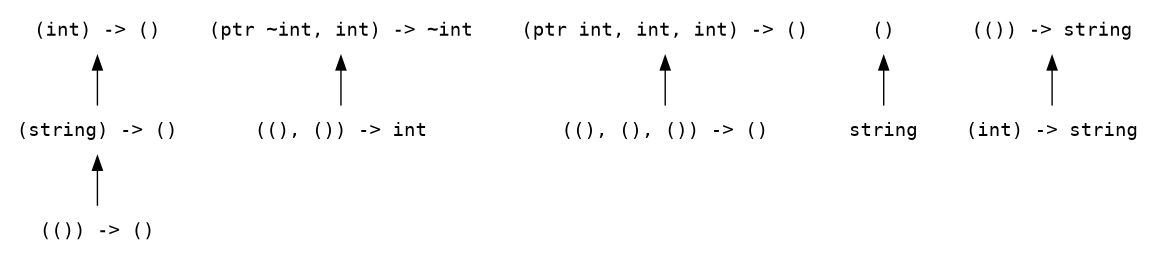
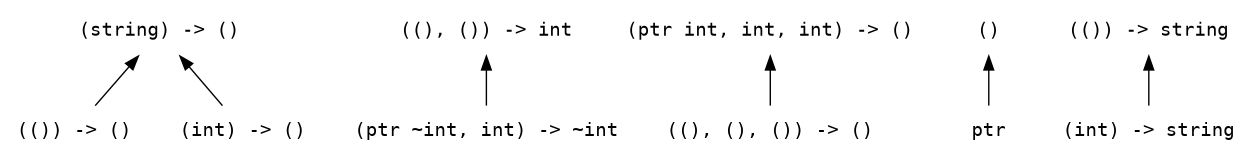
(97, 88) -> (206, 86)
(341, 88) -> (486, 88)
(884, 131) -> (989, 131)
